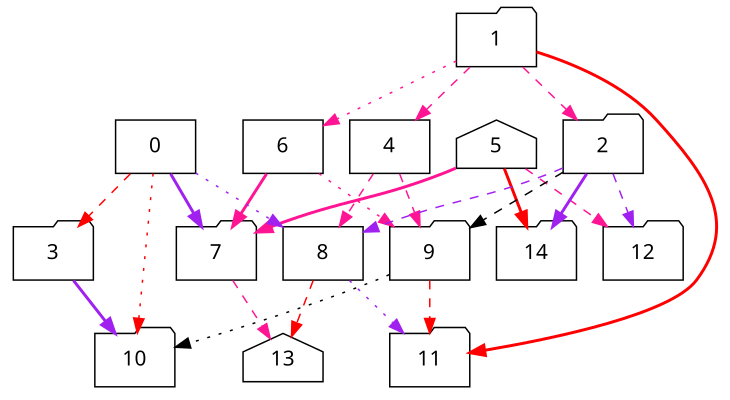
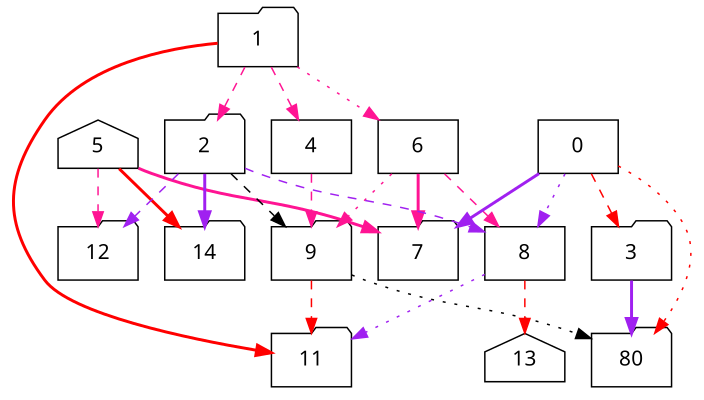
(364, 189) -> (466, 195)
(248, 303) -> none
(135, 360) -> (632, 360)
